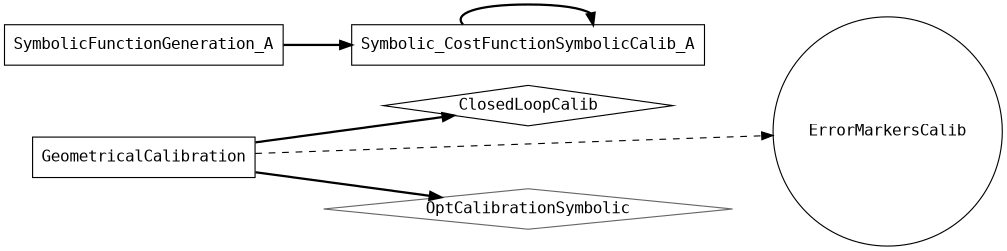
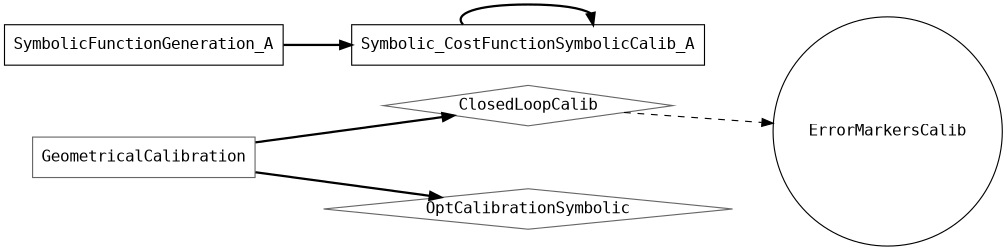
(528, 106) -> (528, 106)
(508, 145) -> (693, 117)
(144, 157) -> (144, 157)
